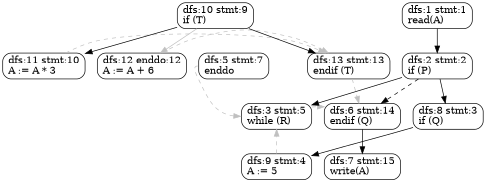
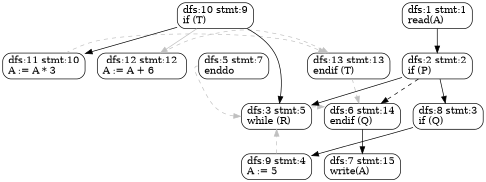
(279, 40) -> (276, 56)
(142, 66) -> (142, 66)
